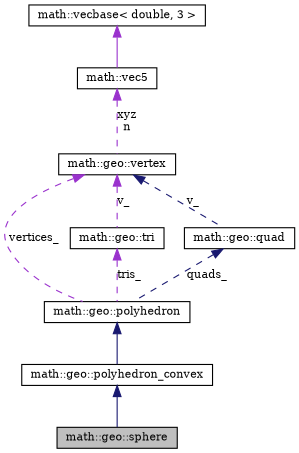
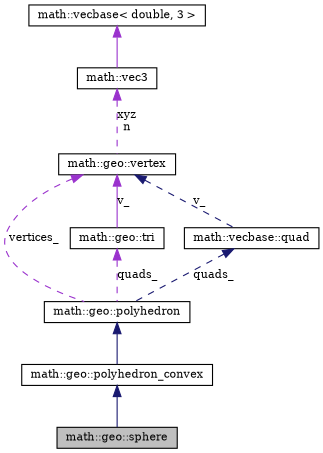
(117, 78) -> (117, 78)
(117, 207) -> (117, 207)
(240, 238) -> (252, 238)
(129, 275) -> (138, 275)
